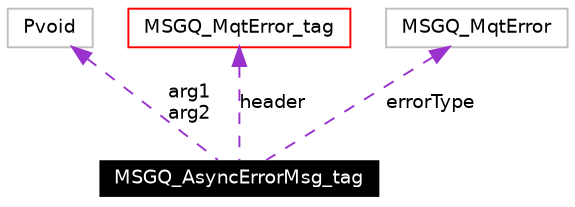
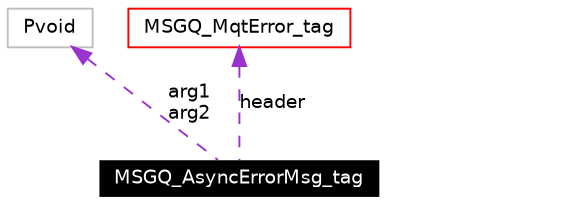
(477, 28) -> none
